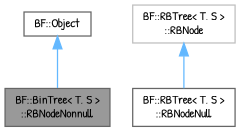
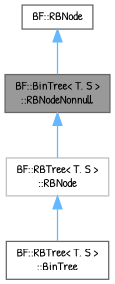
(58, 24) -> (58, 17)
(184, 107) -> (58, 260)
none -> (58, 142)
